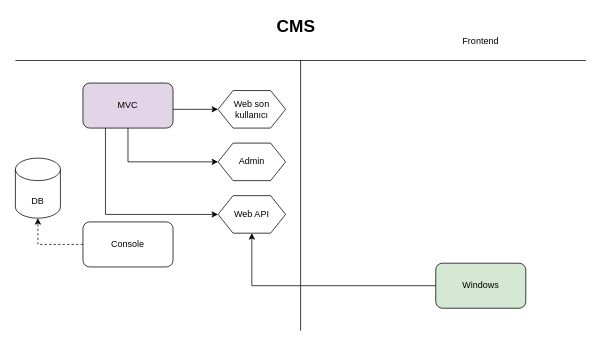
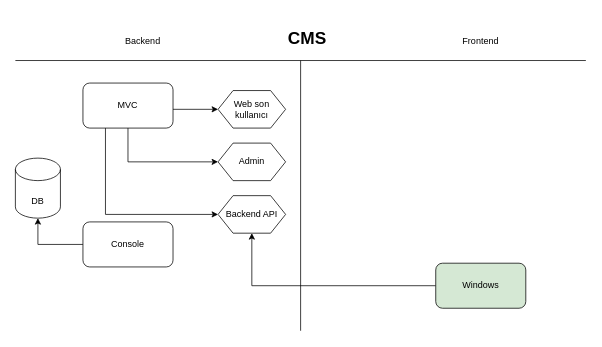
(296, 27) -> (307, 38)
none -> (143, 42)
(128, 105) -> (128, 105)
(252, 214) -> (252, 214)
(51, 244) -> (51, 244)
